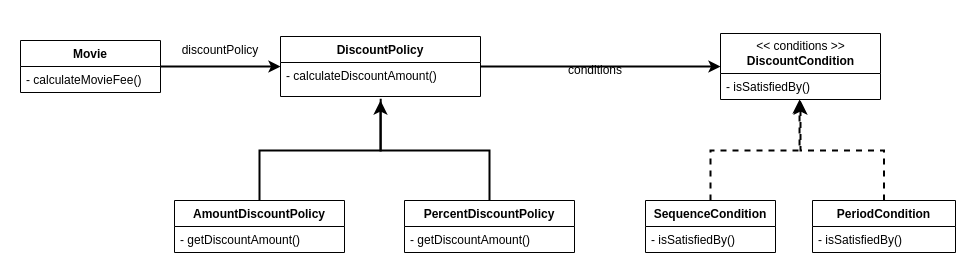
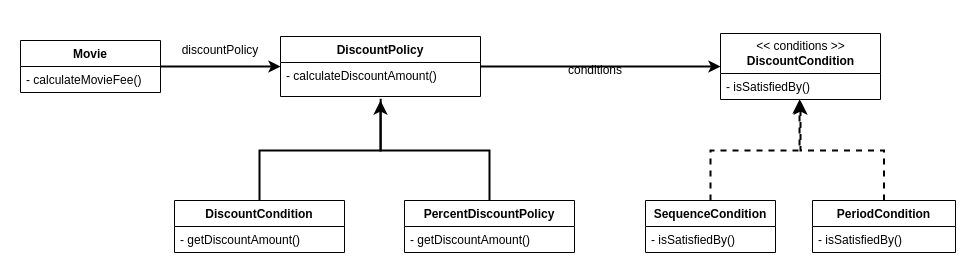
(260, 215) -> (260, 215)
